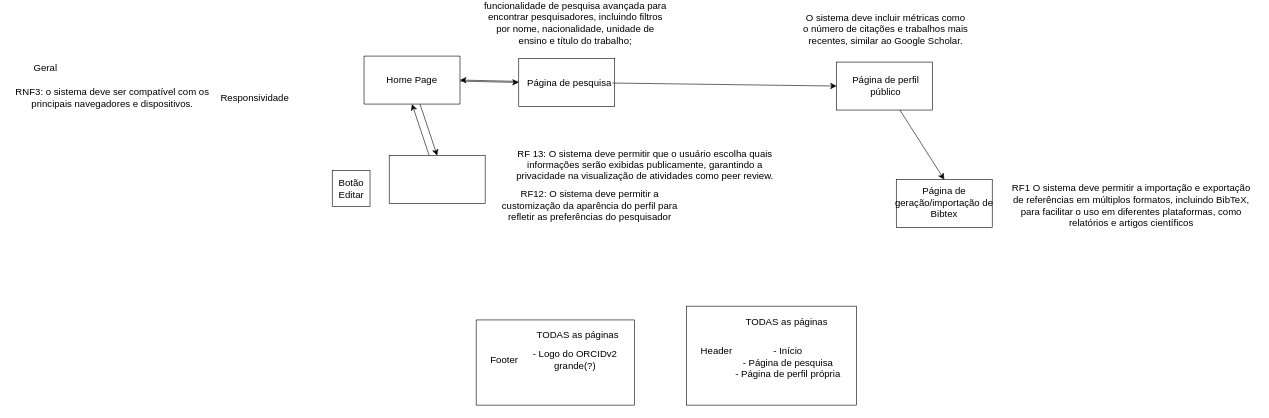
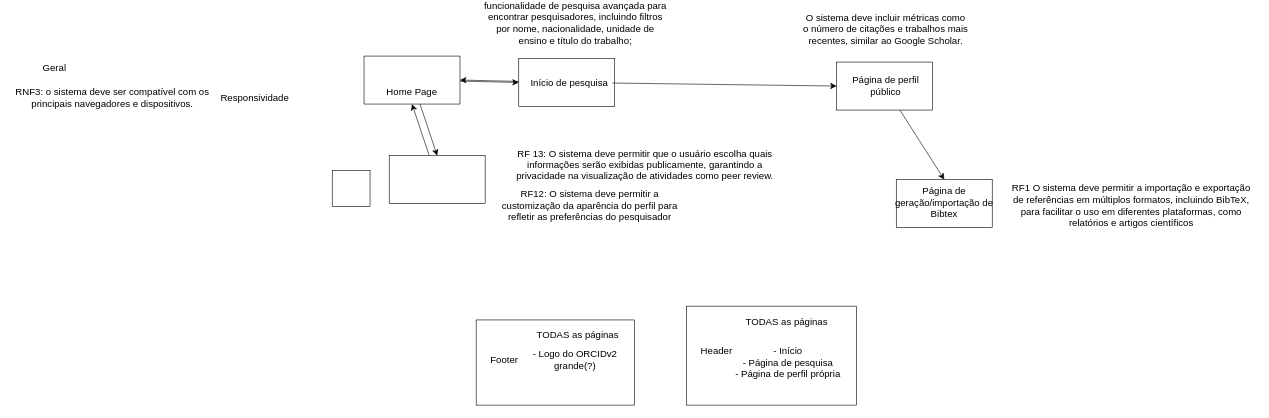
(45, 68) -> (54, 68)
(412, 80) -> (412, 92)
(569, 83) -> (569, 83)
(351, 189) -> none
